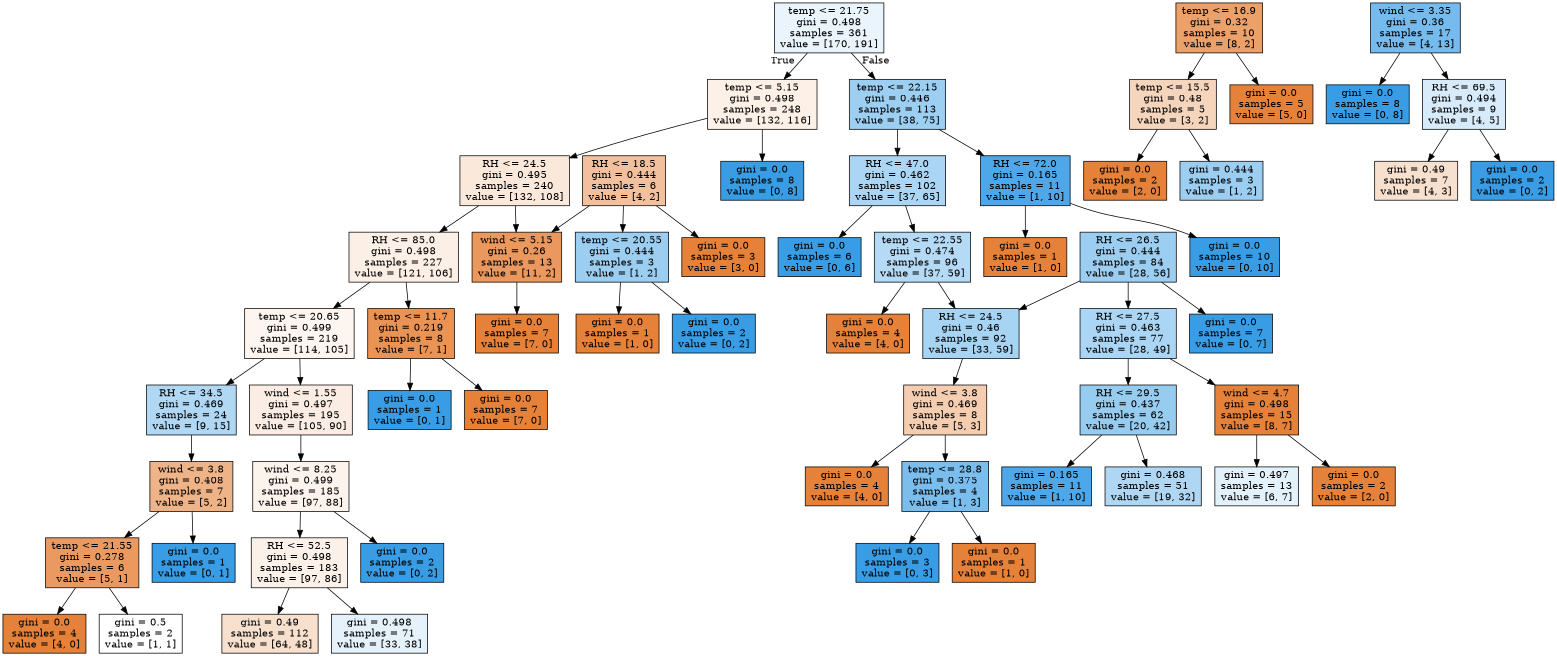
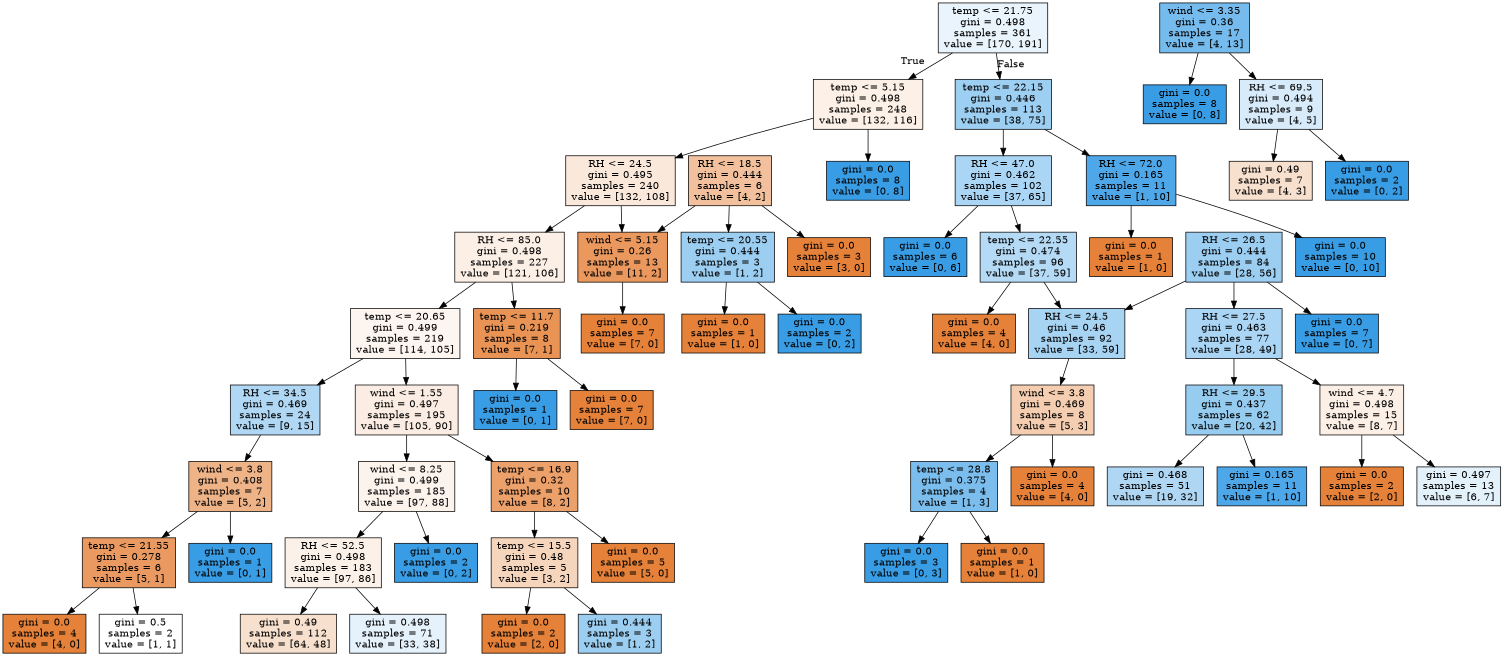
(1257, 410) -> (1362, 410)
none -> (467, 446)
